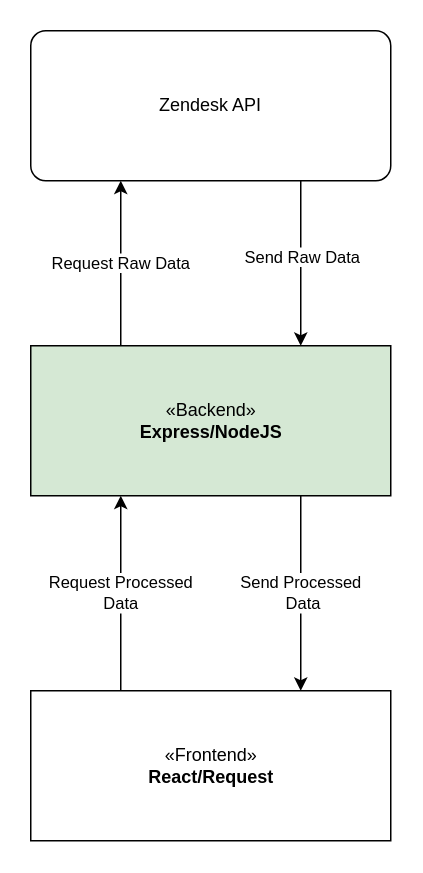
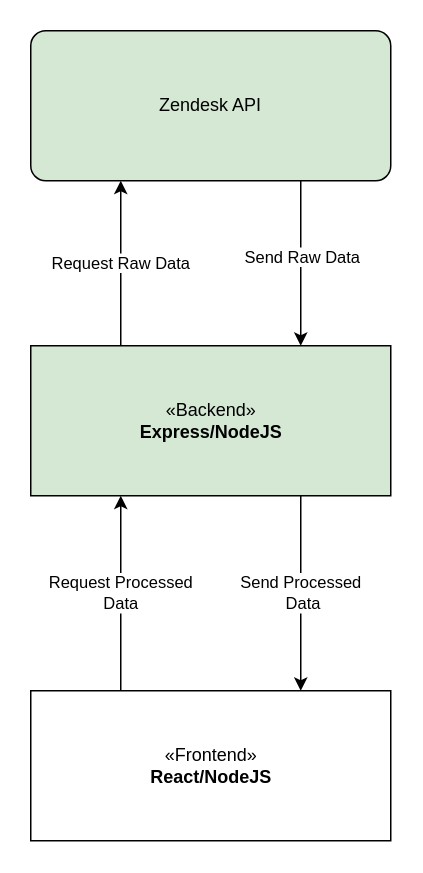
(211, 106) -> (211, 106)
(212, 766) -> (212, 766)
